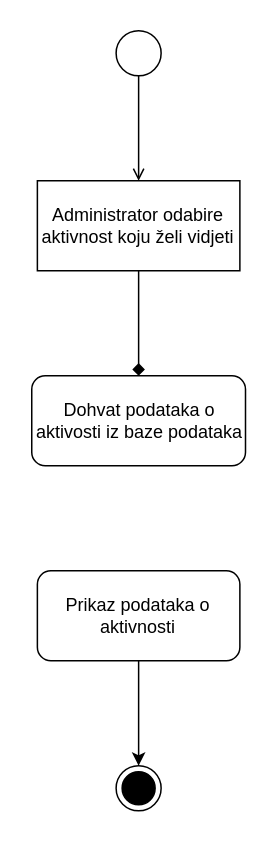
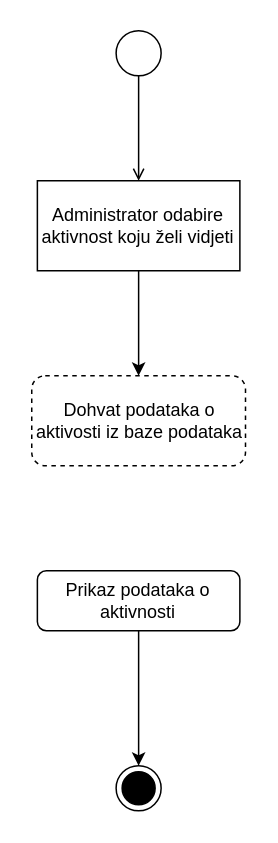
(138, 363) -> (138, 364)
(138, 421) -> (138, 421)
(138, 616) -> (138, 601)
